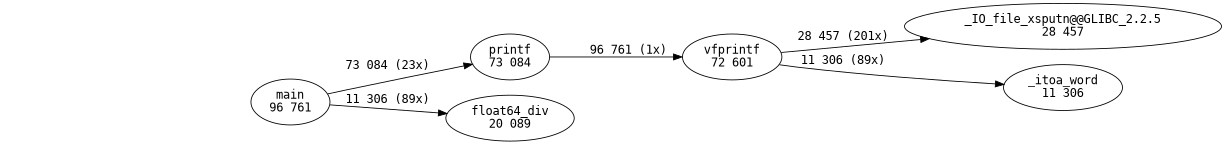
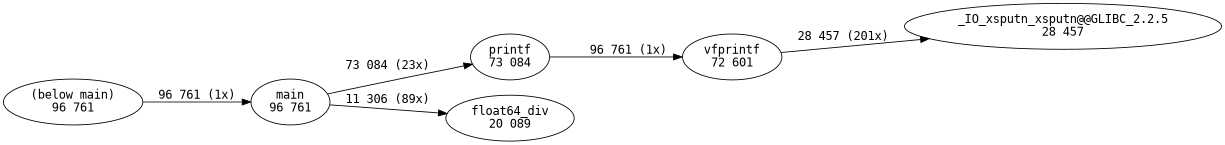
(1063, 26) -> (1063, 26)
(1063, 88) -> none
none -> (73, 102)
